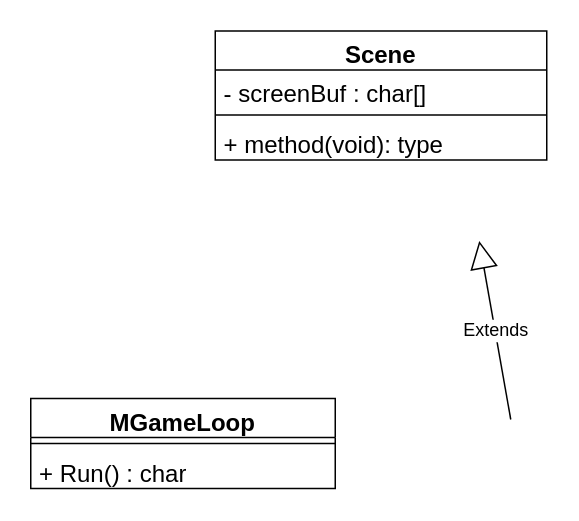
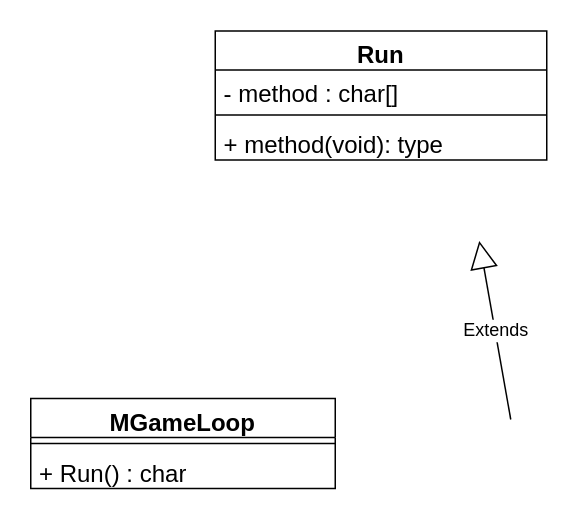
(381, 56) -> (381, 56)
(346, 95) -> (326, 95)
